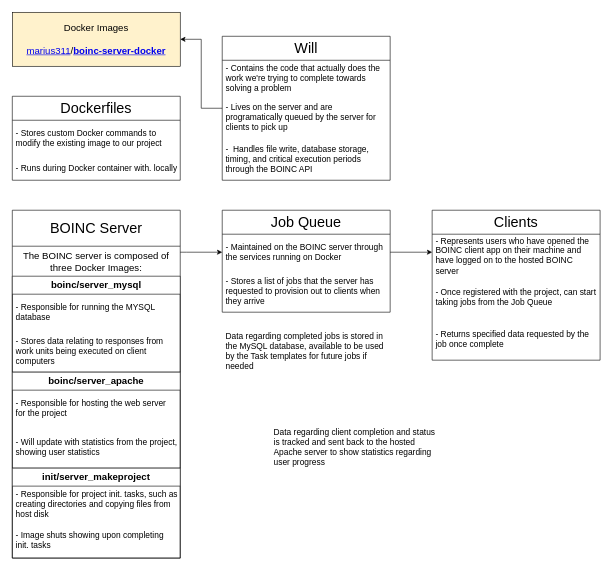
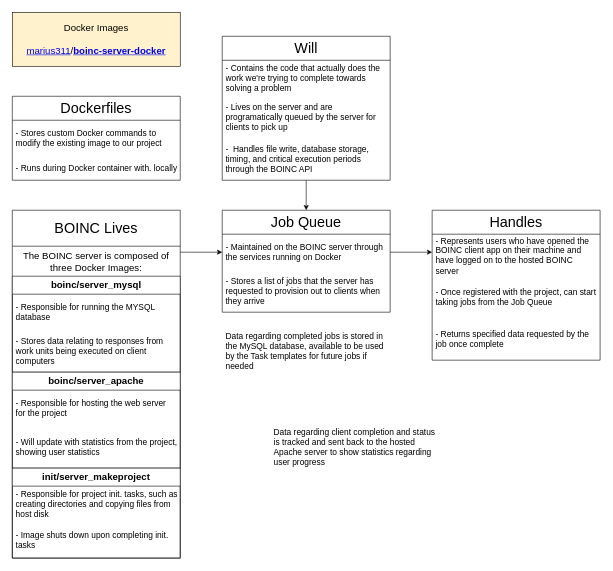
(201, 108) -> (306, 204)
(516, 222) -> (516, 222)
(96, 228) -> (96, 228)
(97, 540) -> (97, 540)
